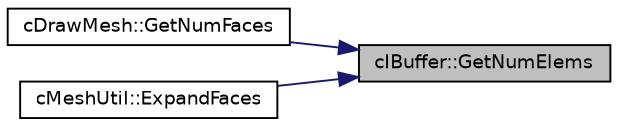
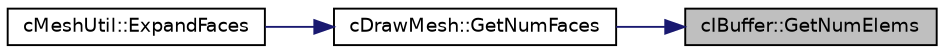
(308, 83) -> (290, 27)
